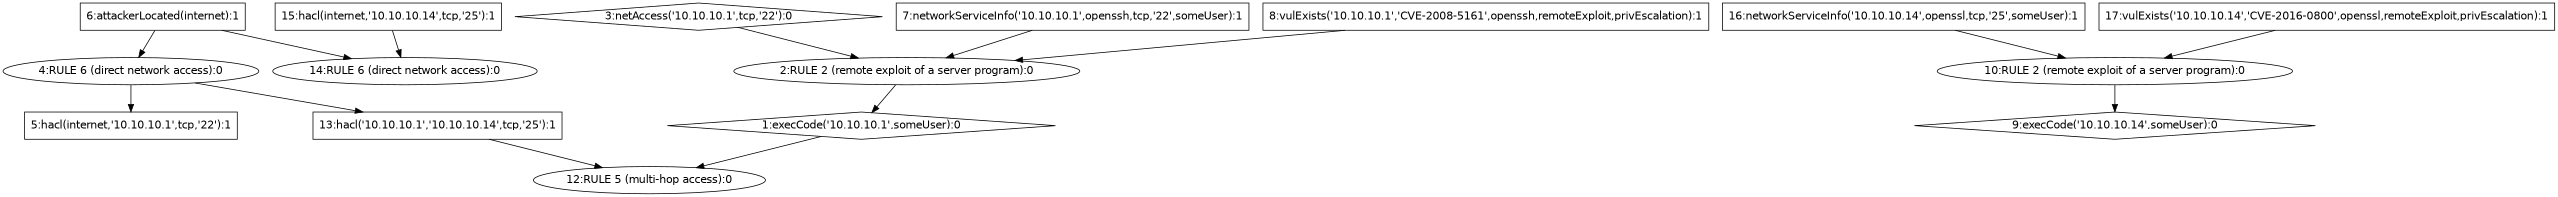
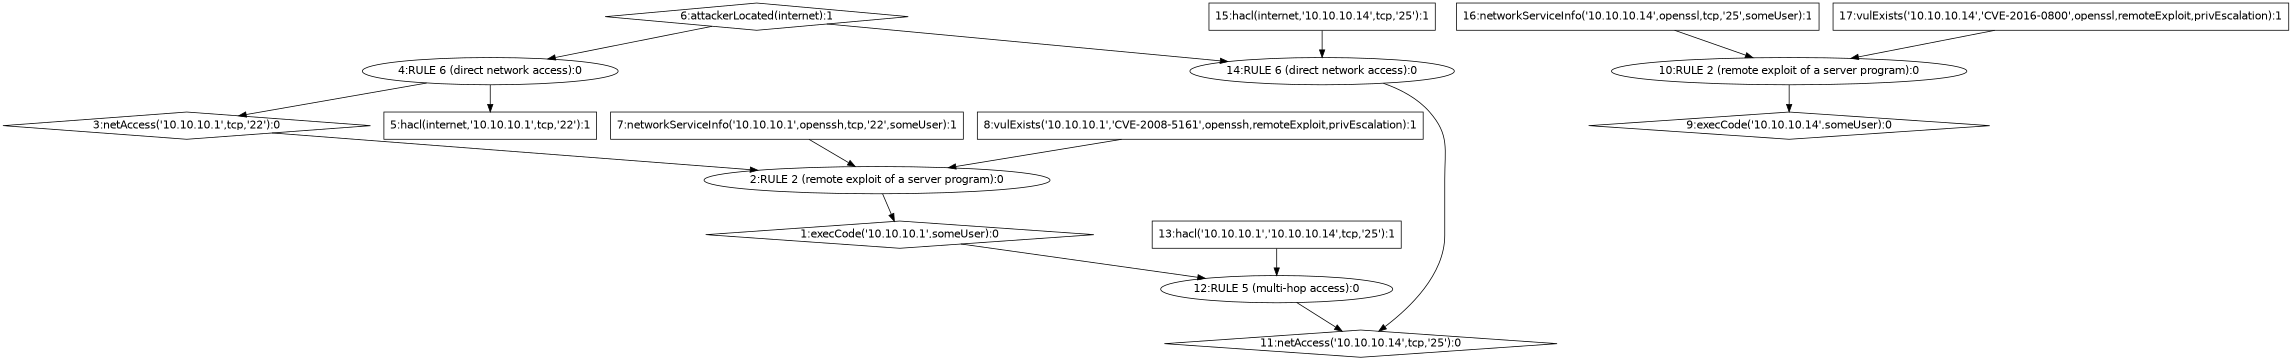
(163, 17) -> (757, 17)
(275, 97) -> (336, 99)
none -> (1361, 344)
